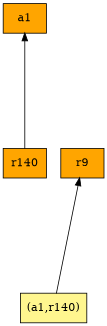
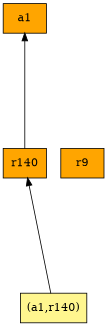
(67, 240) -> (40, 240)
